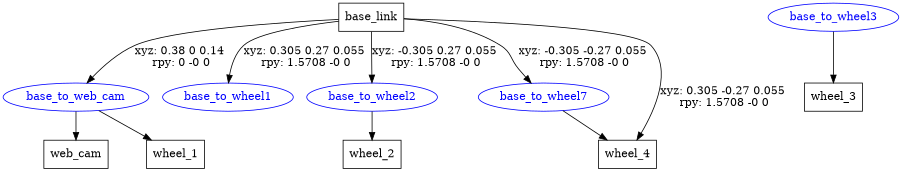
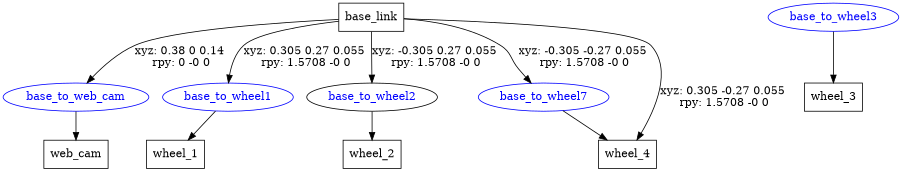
(372, 97) -> (372, 97)
(122, 123) -> (205, 123)
